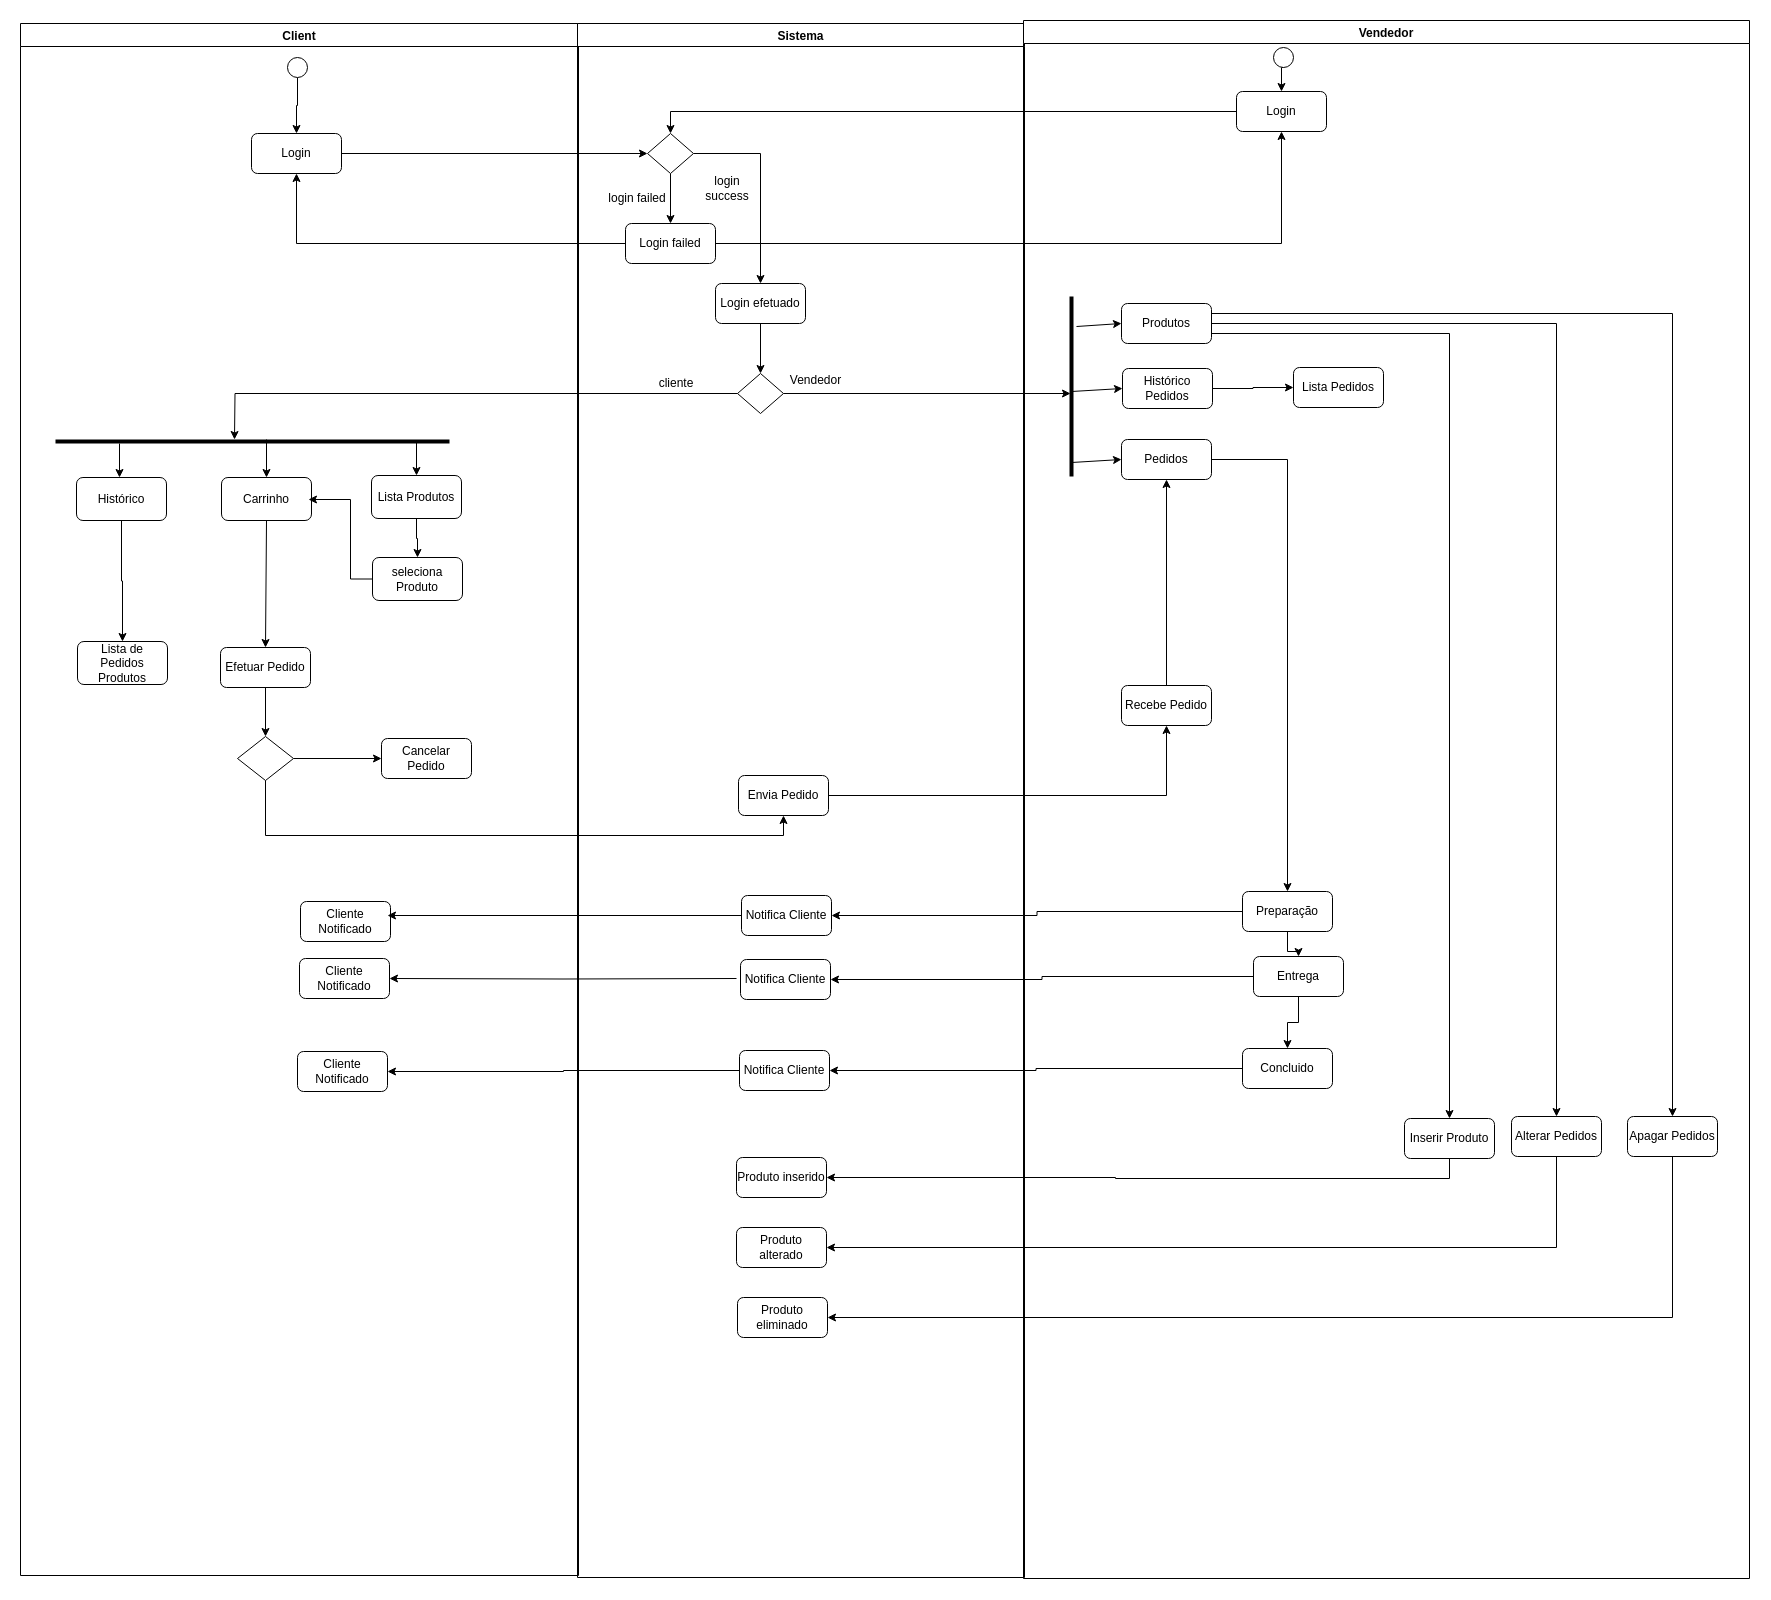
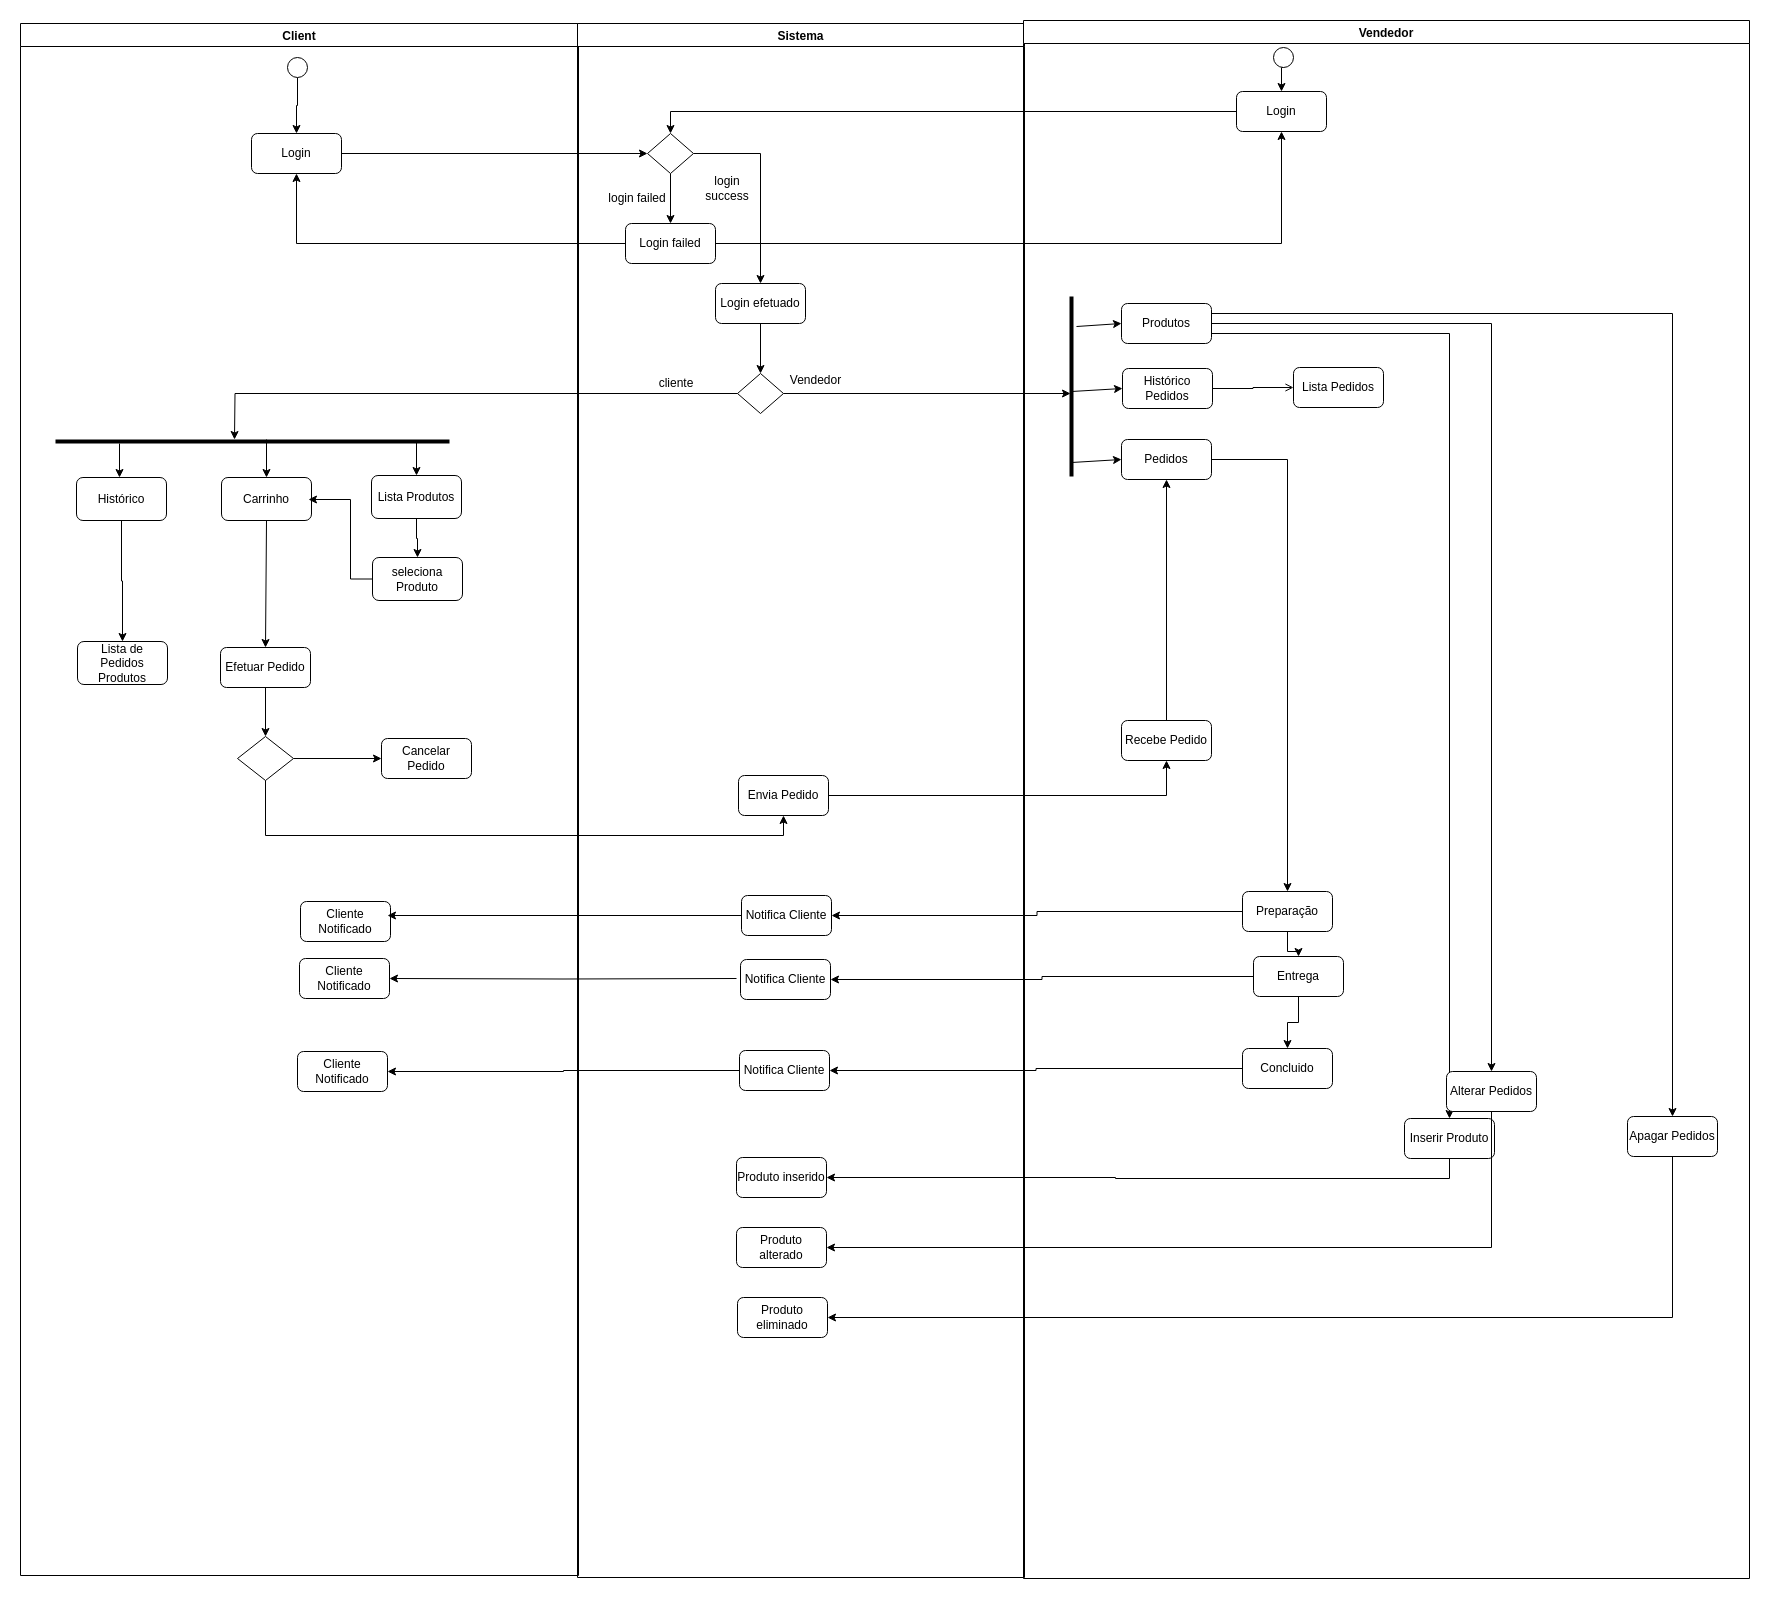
(1285, 388) -> (1286, 388)
(1167, 706) -> (1167, 741)
(1557, 1137) -> (1492, 1092)
